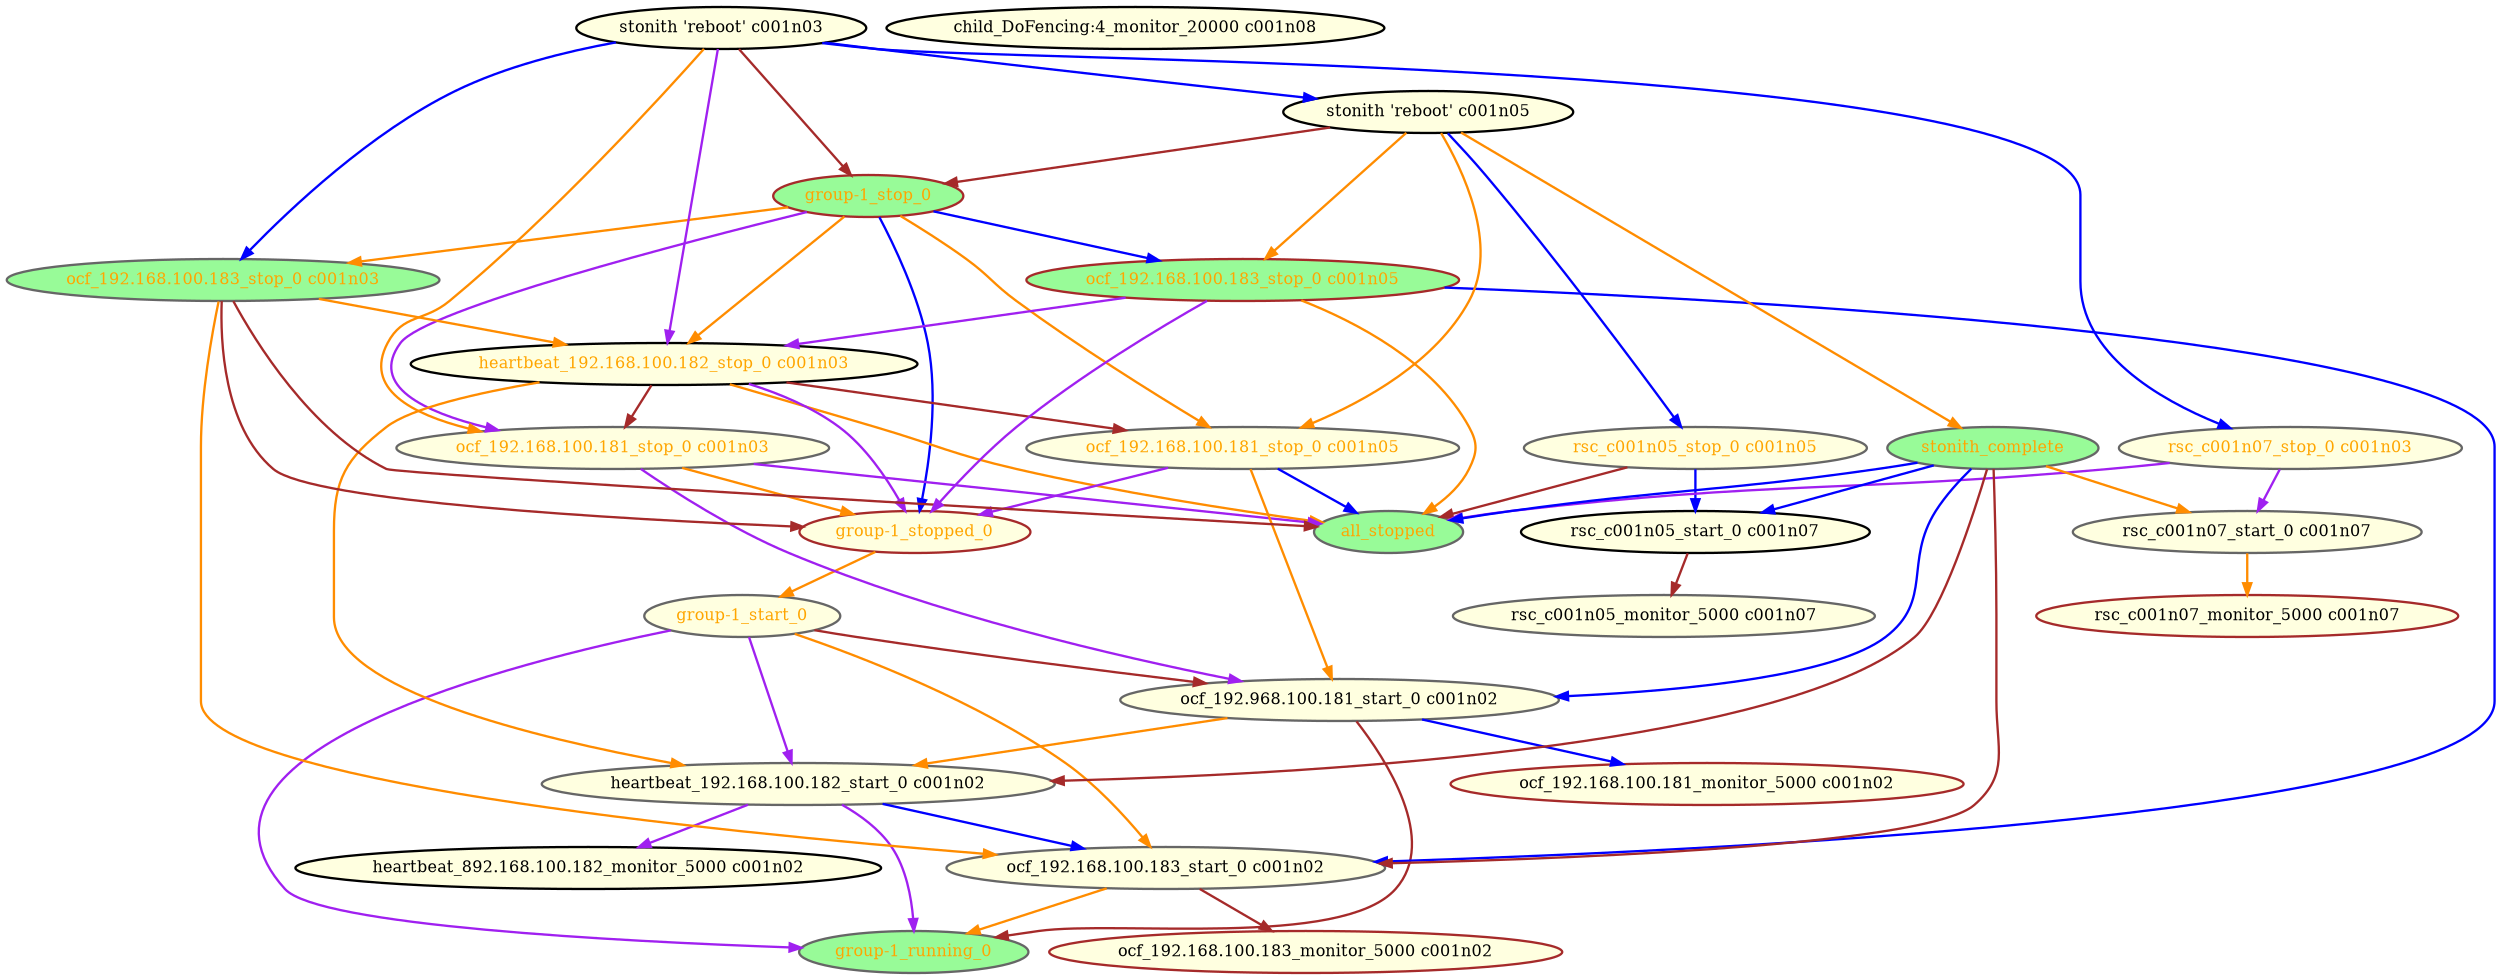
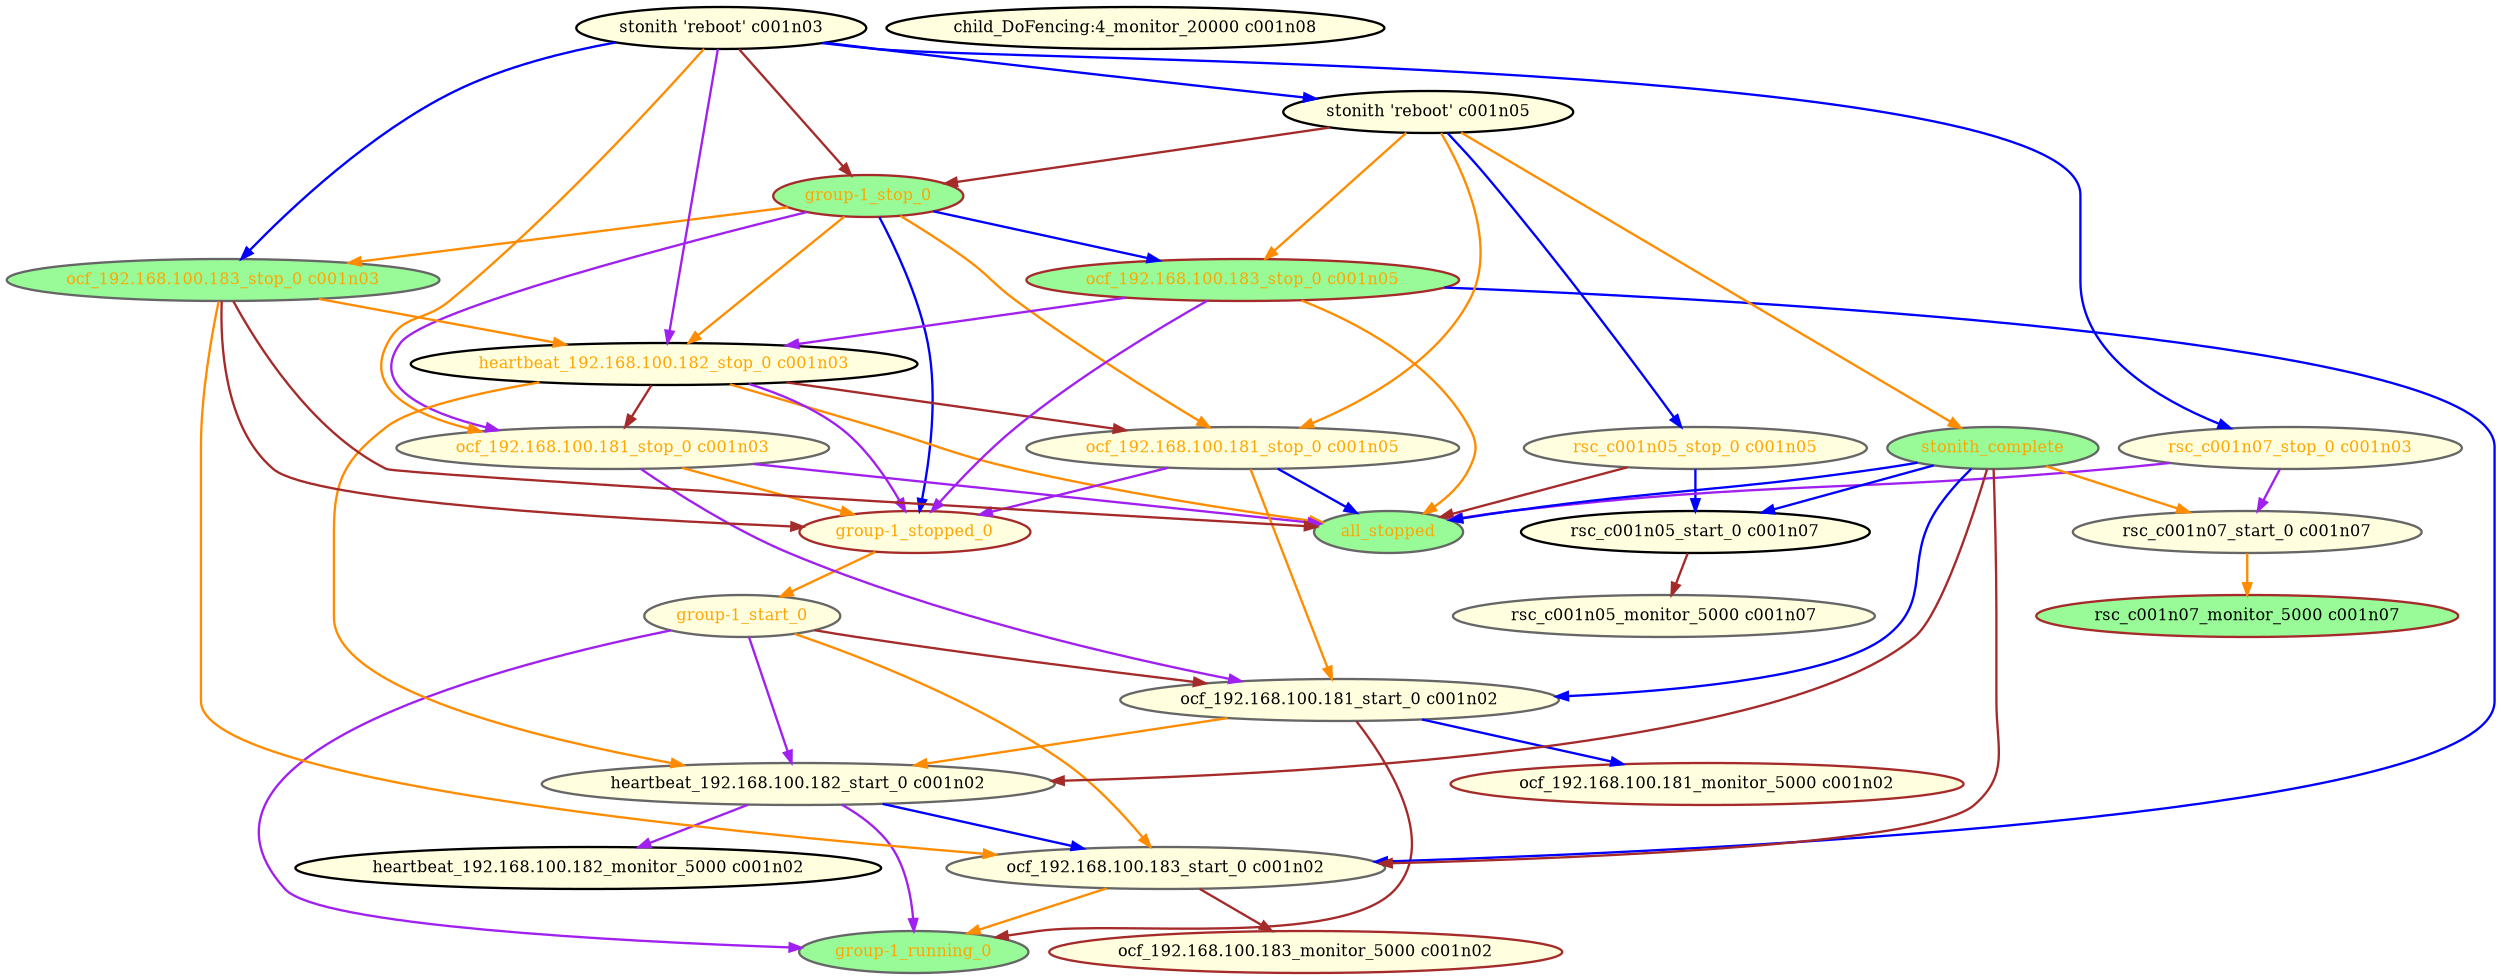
(2247, 616) -> (2247, 616)
(1340, 700) -> (1340, 700)
(588, 868) -> (588, 868)
